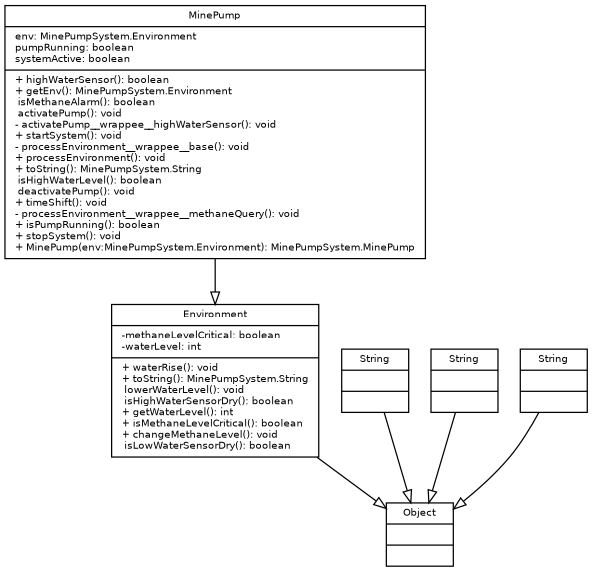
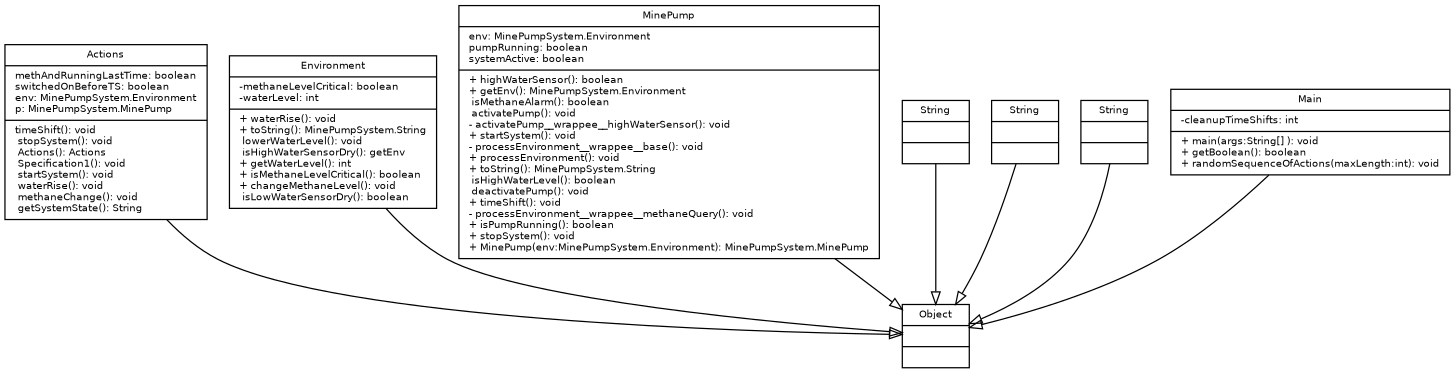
none -> (106, 132)
none -> (1310, 132)
(215, 275) -> (863, 280)
(208, 401) -> (322, 153)
